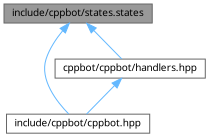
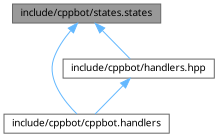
(130, 69) -> (139, 69)
(78, 124) -> (87, 124)
